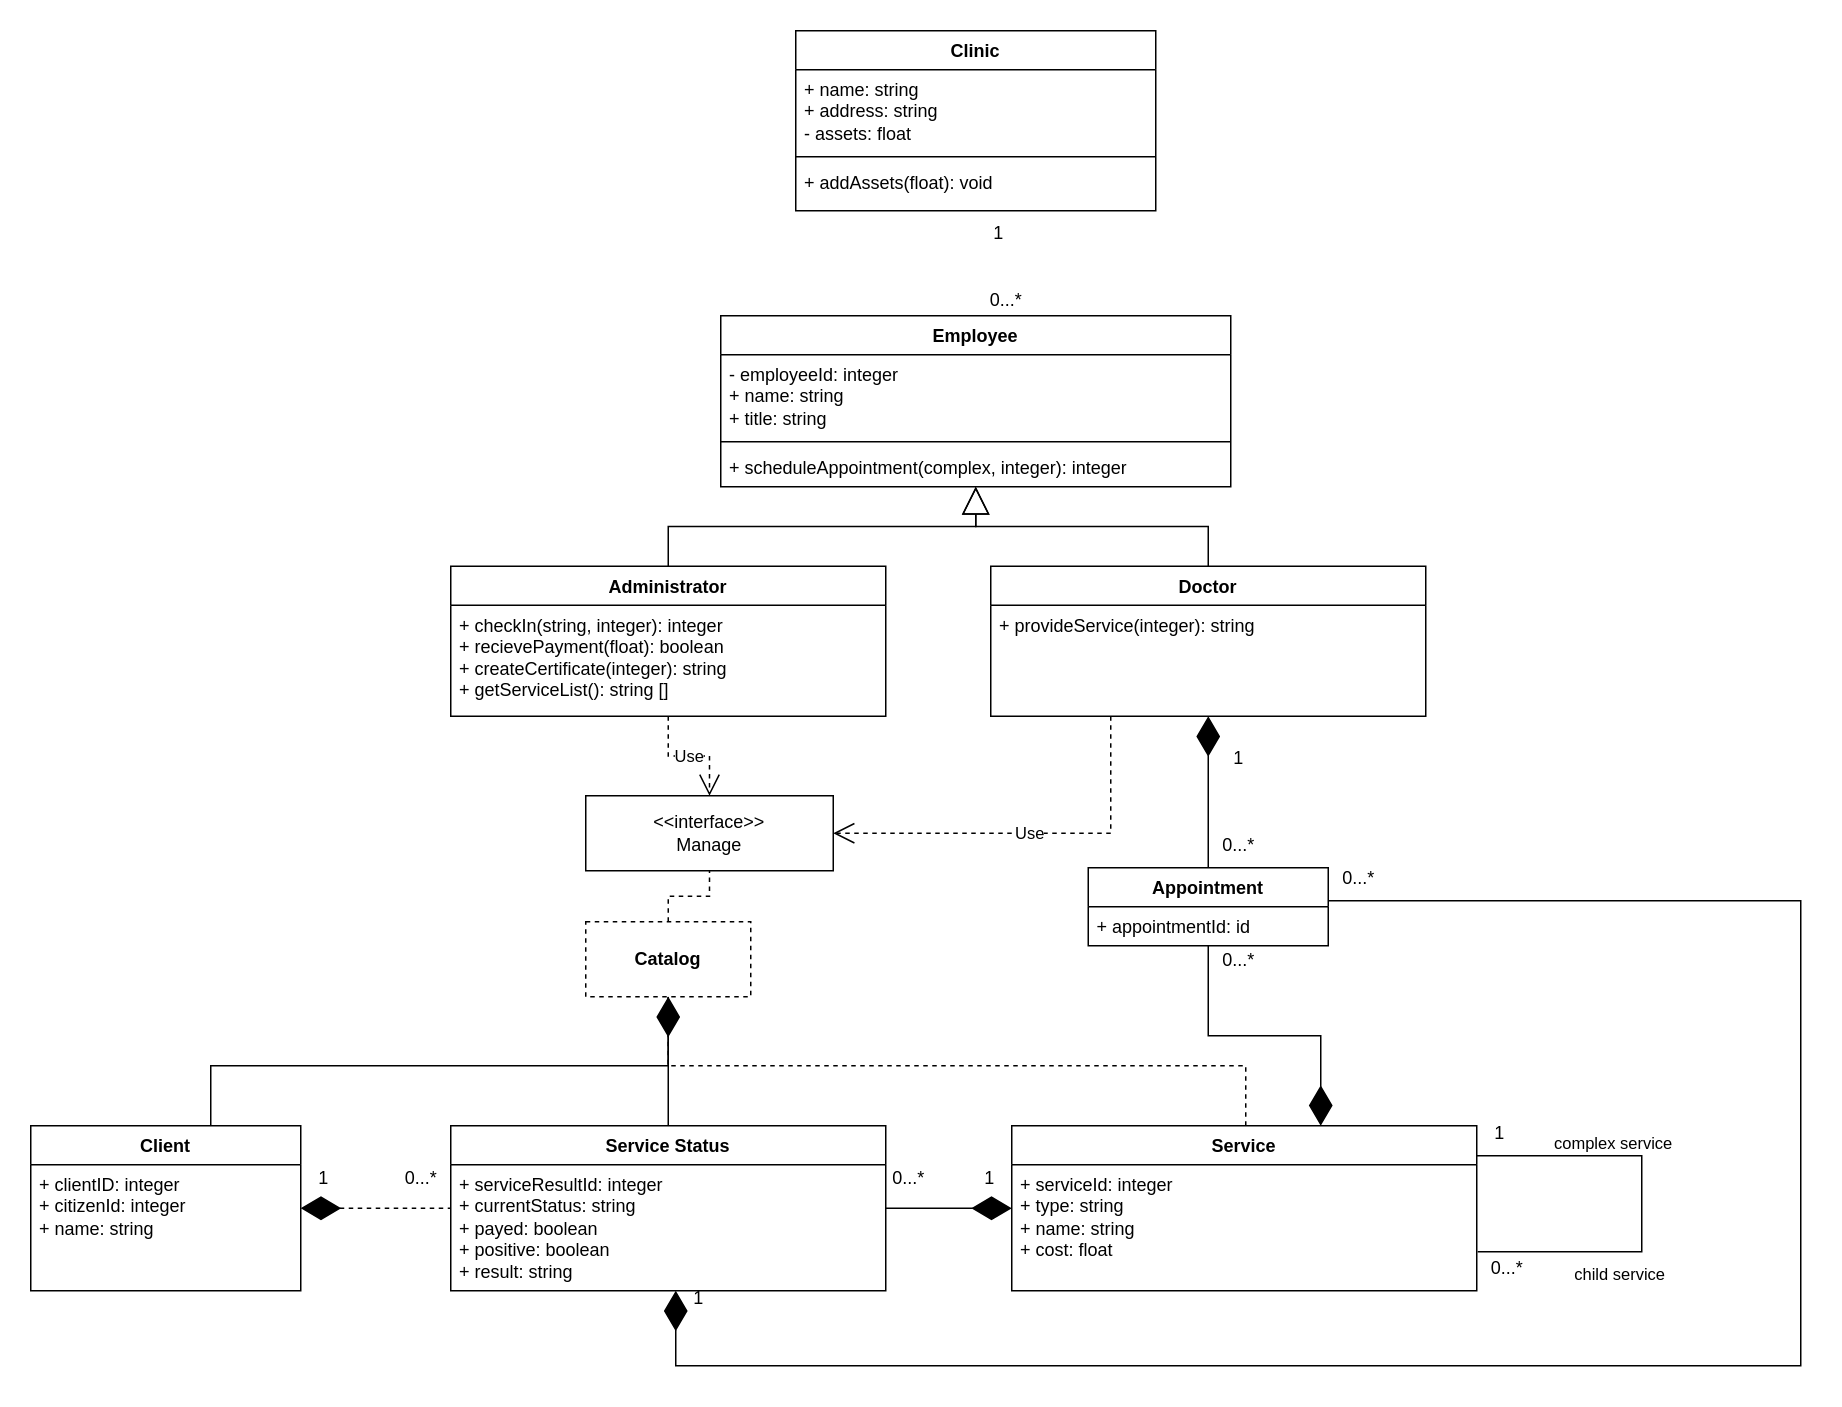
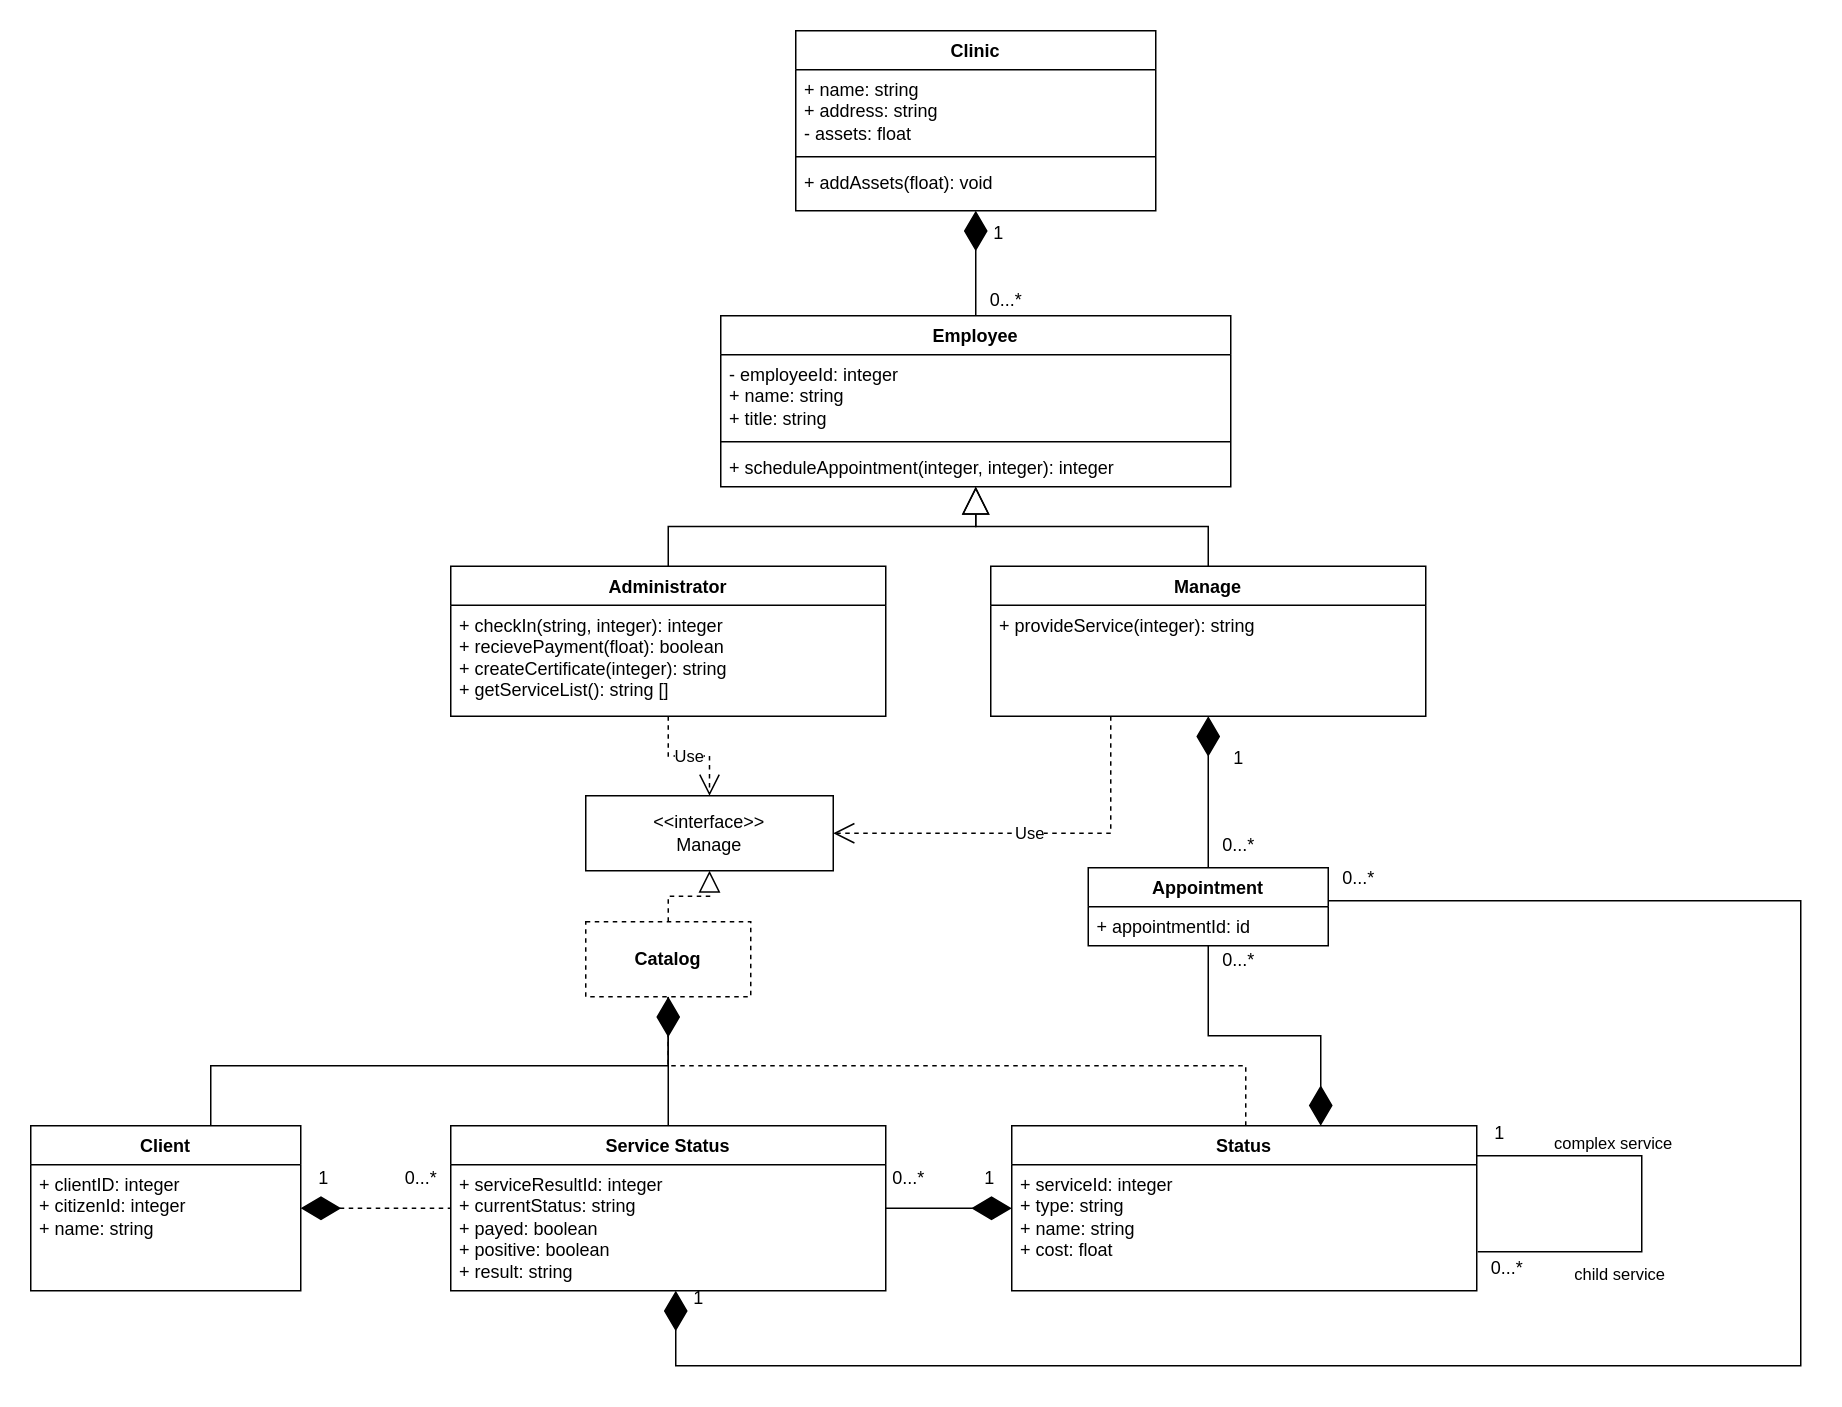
none -> (976, 283)
(948, 469) -> (948, 469)
(1208, 588) -> (1208, 588)
(710, 883) -> (710, 893)
(1244, 1147) -> (1244, 1147)
